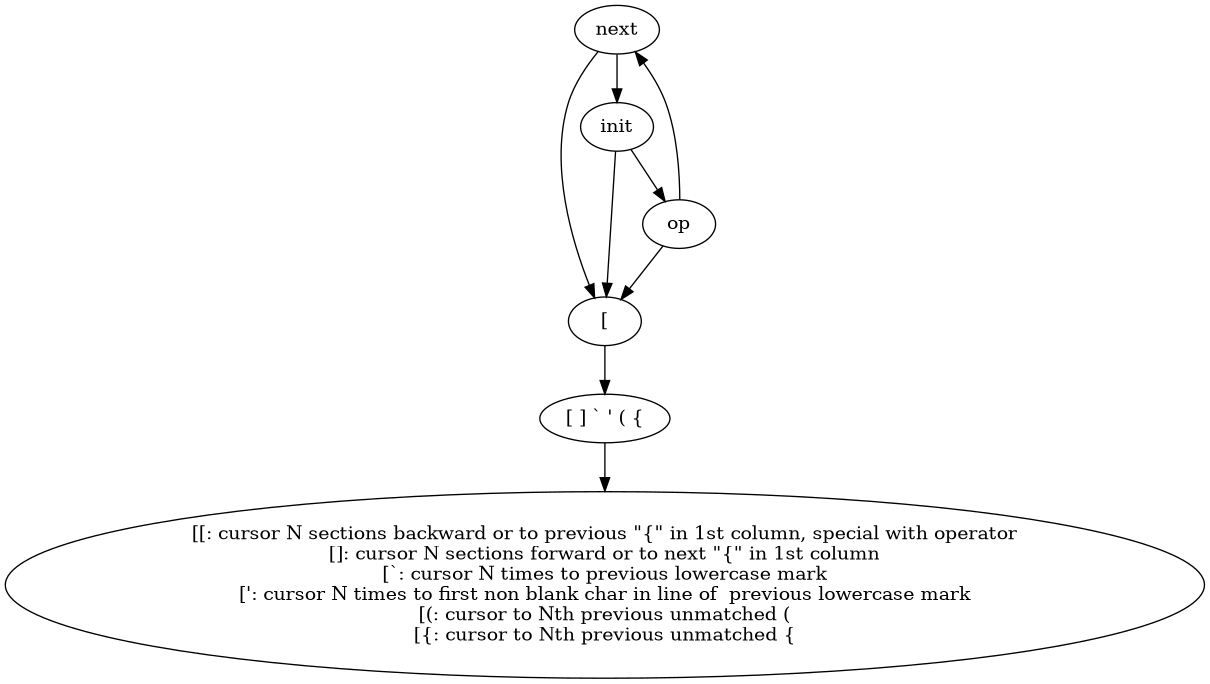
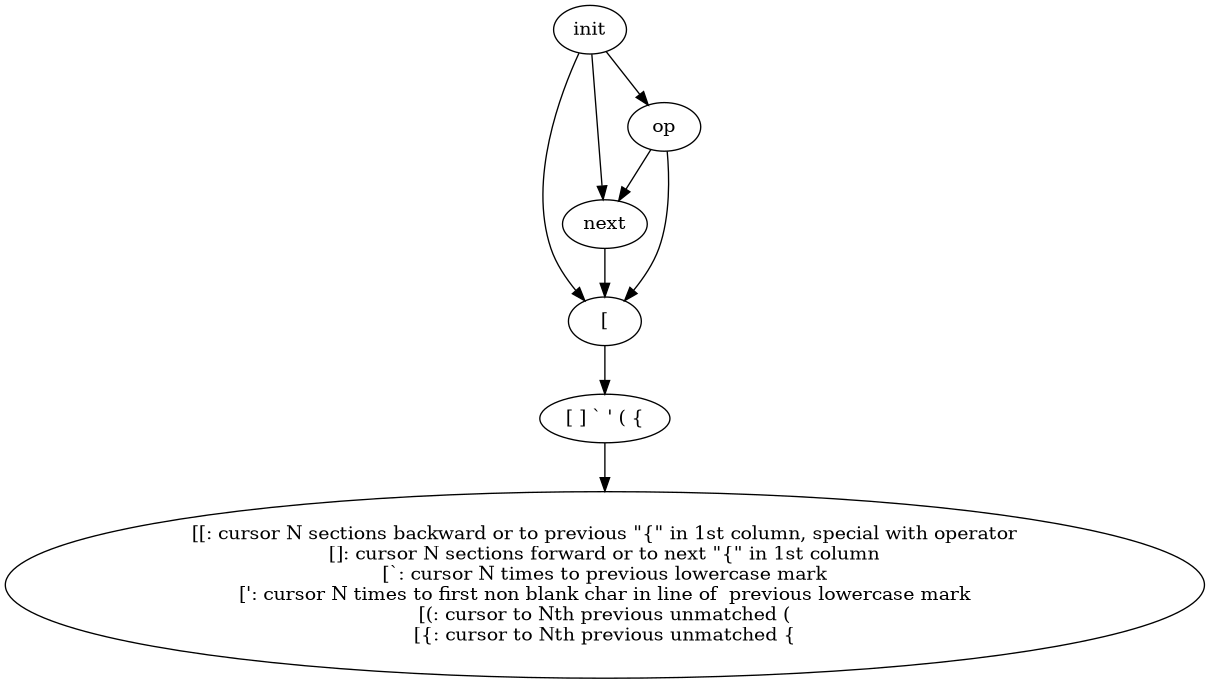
(617, 72) -> (597, 120)
